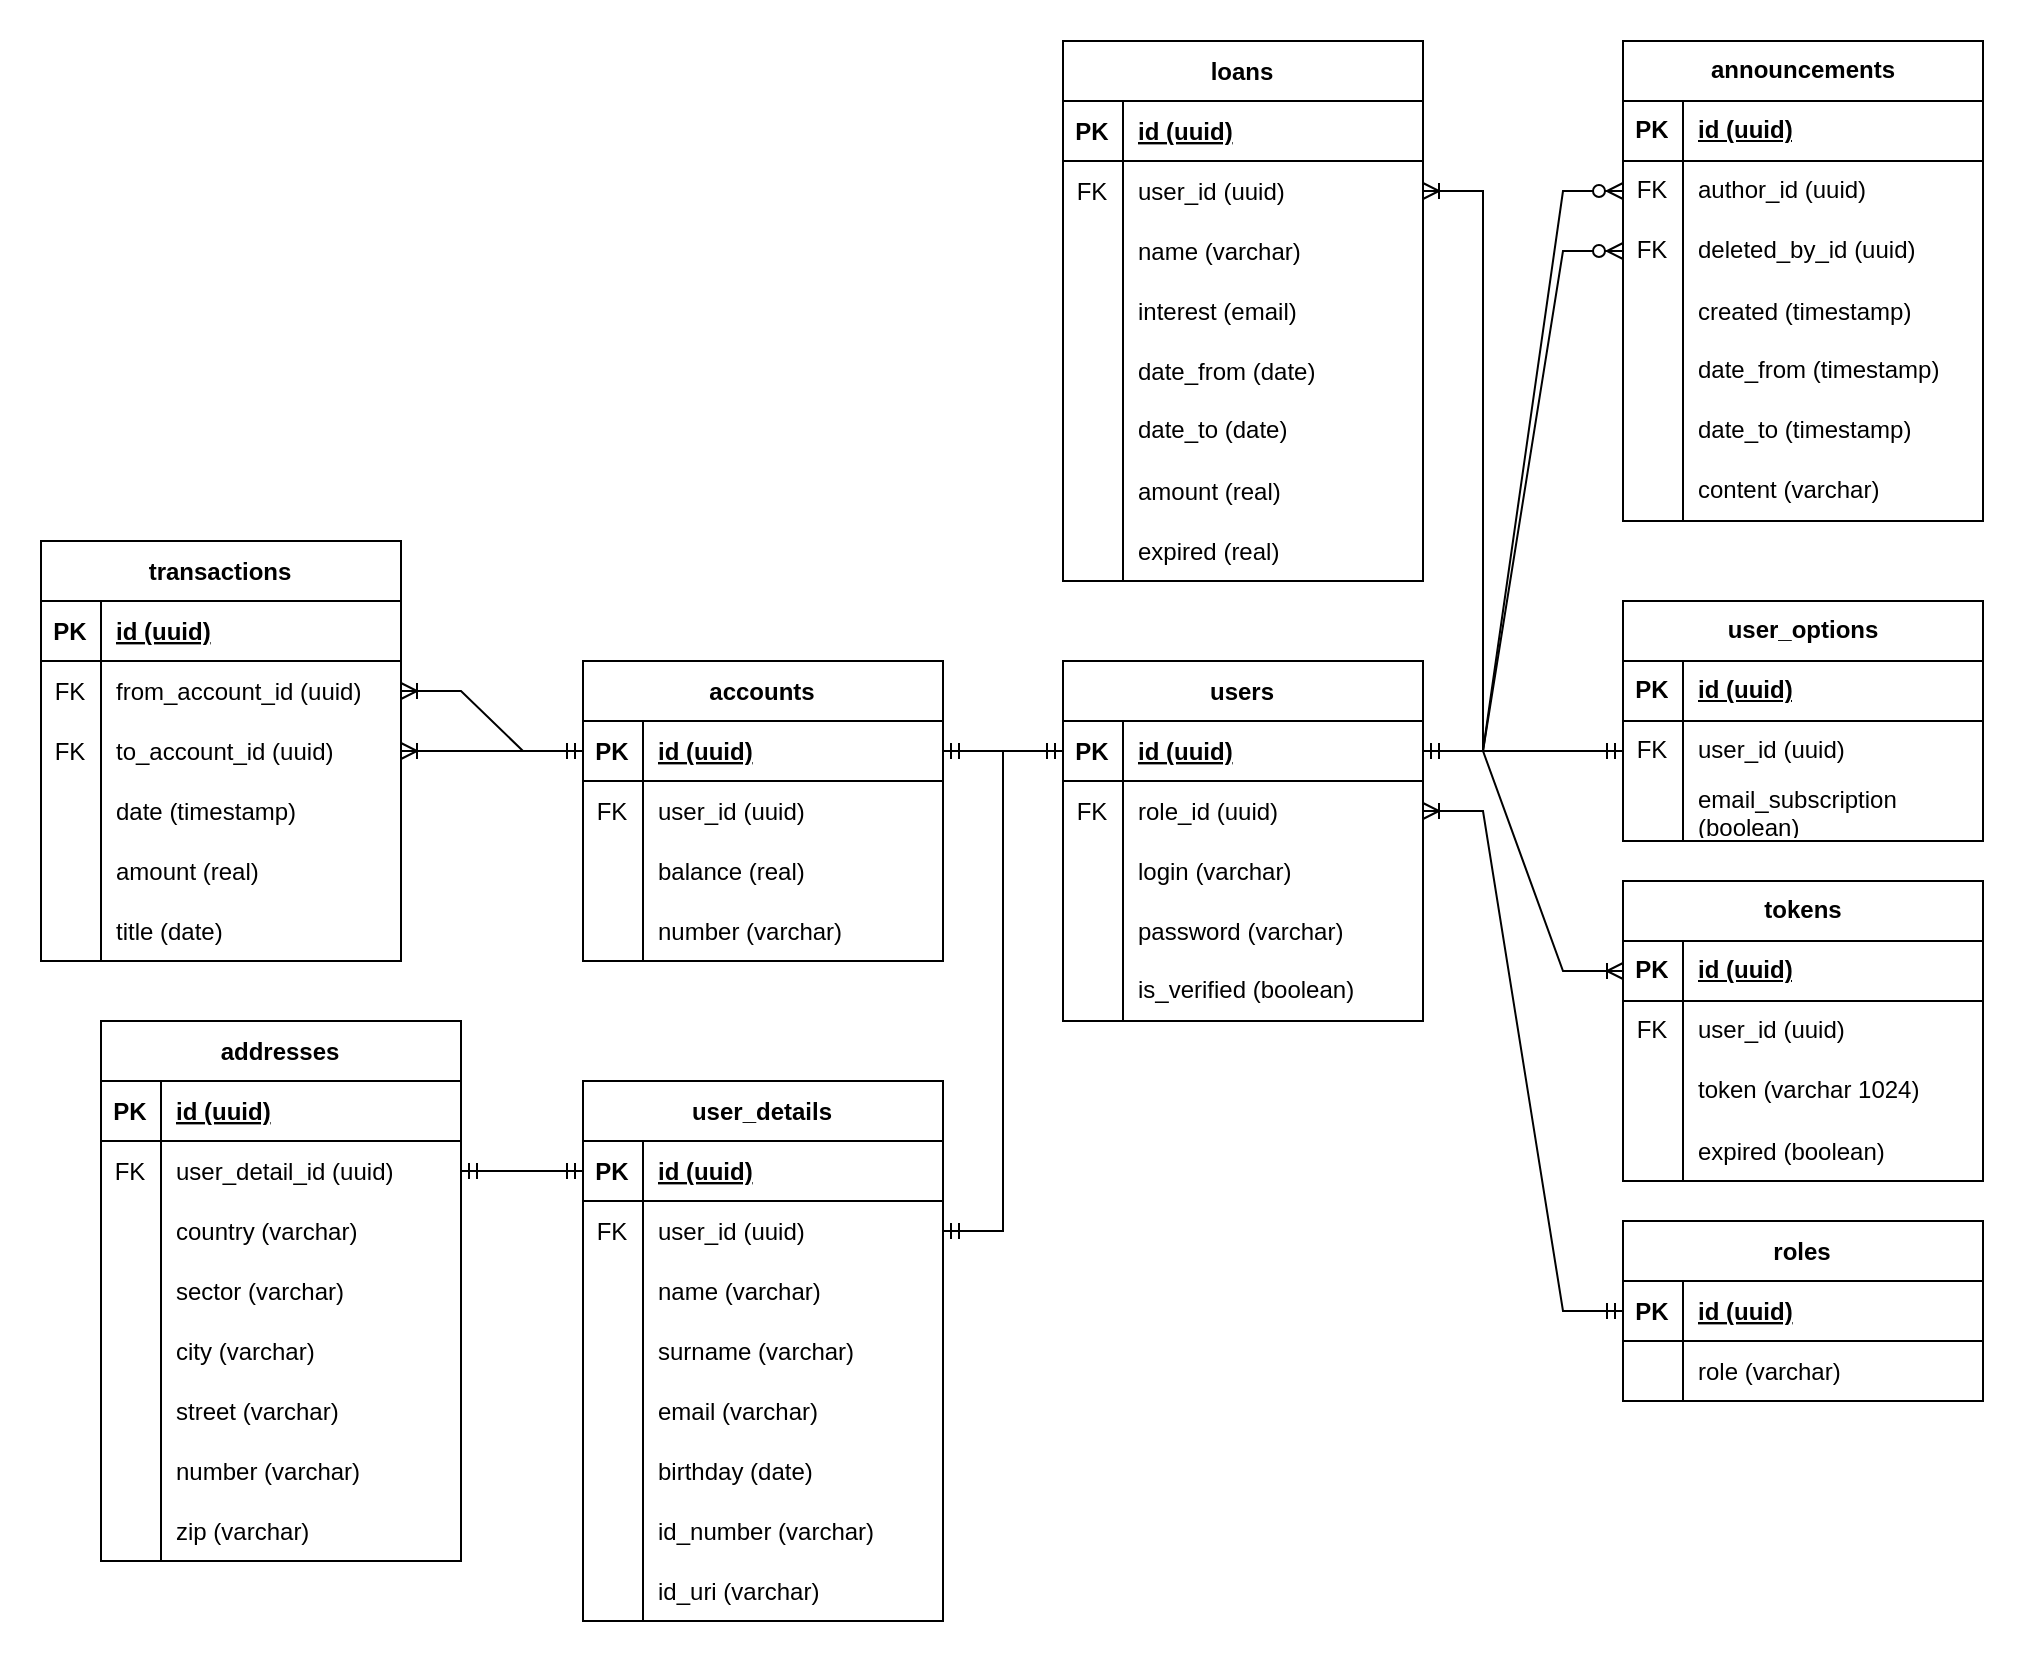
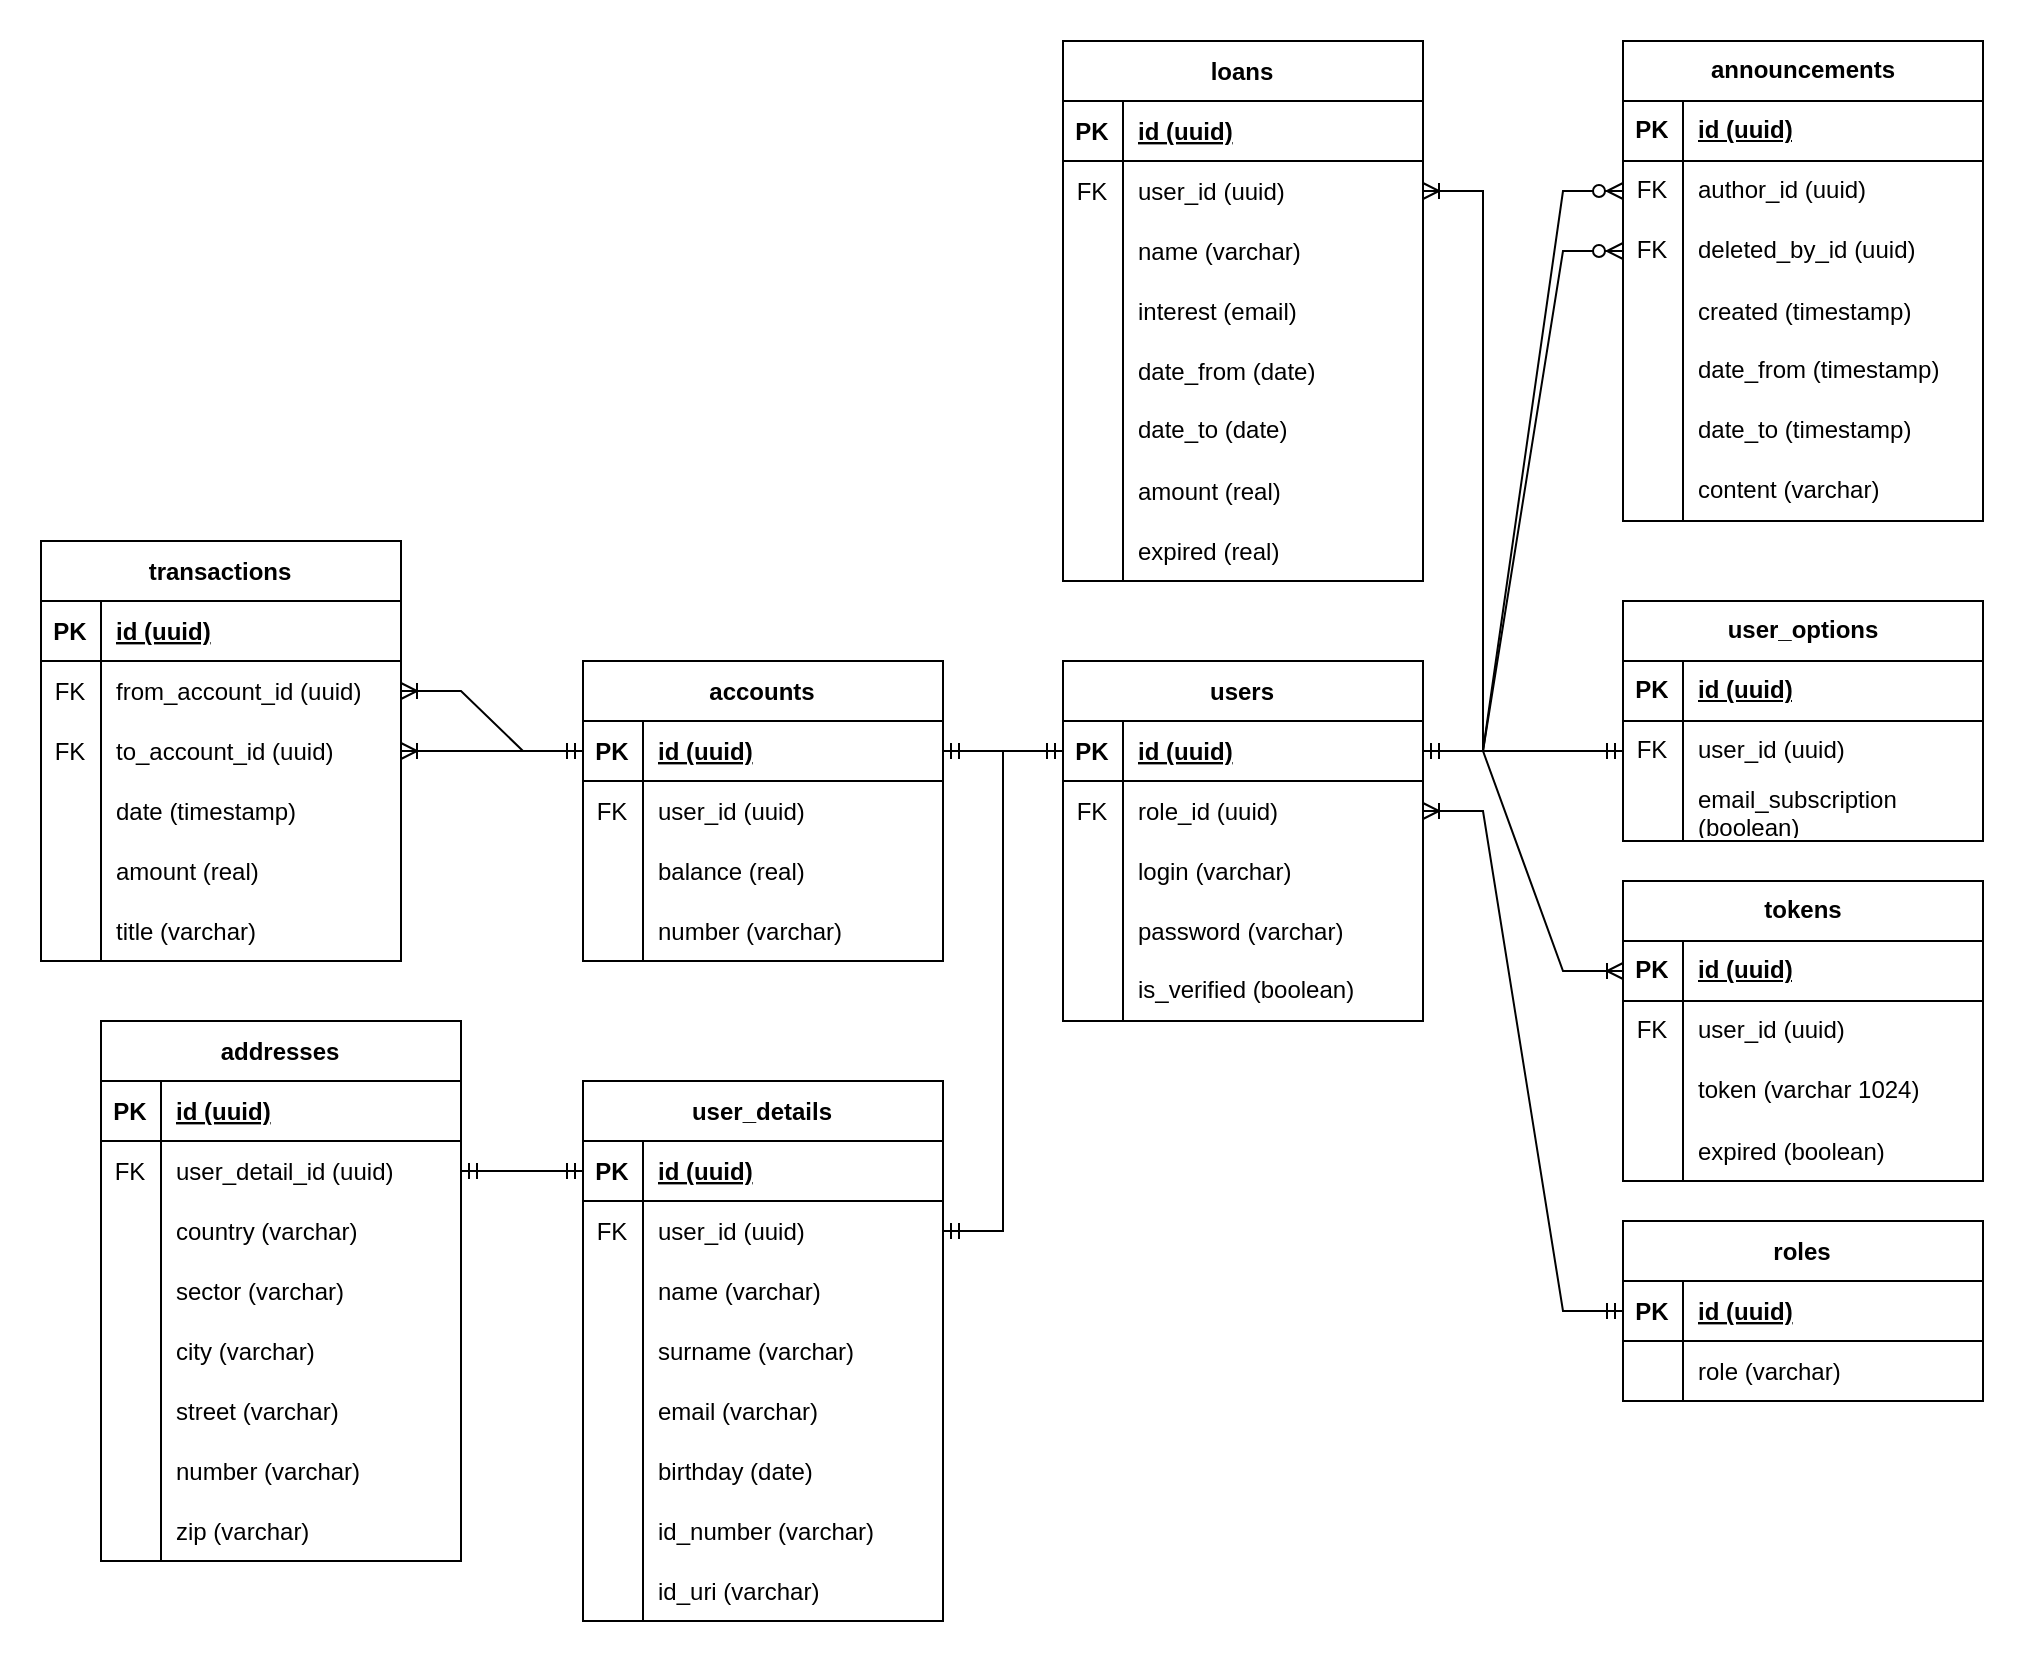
(187, 932) -> (207, 932)
